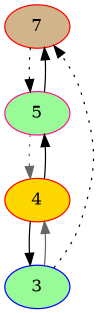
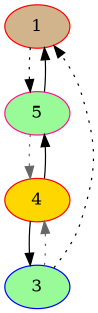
(37, 27) -> (37, 27)
(45, 249) -> (45, 249)
